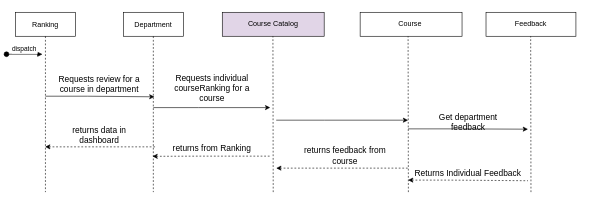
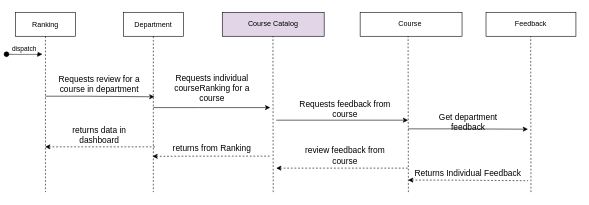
none -> (345, 110)
(345, 156) -> (345, 156)
